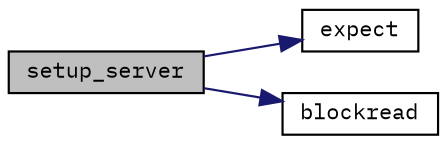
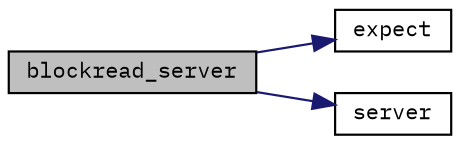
(106, 72) -> (133, 72)
(360, 114) -> (393, 114)
